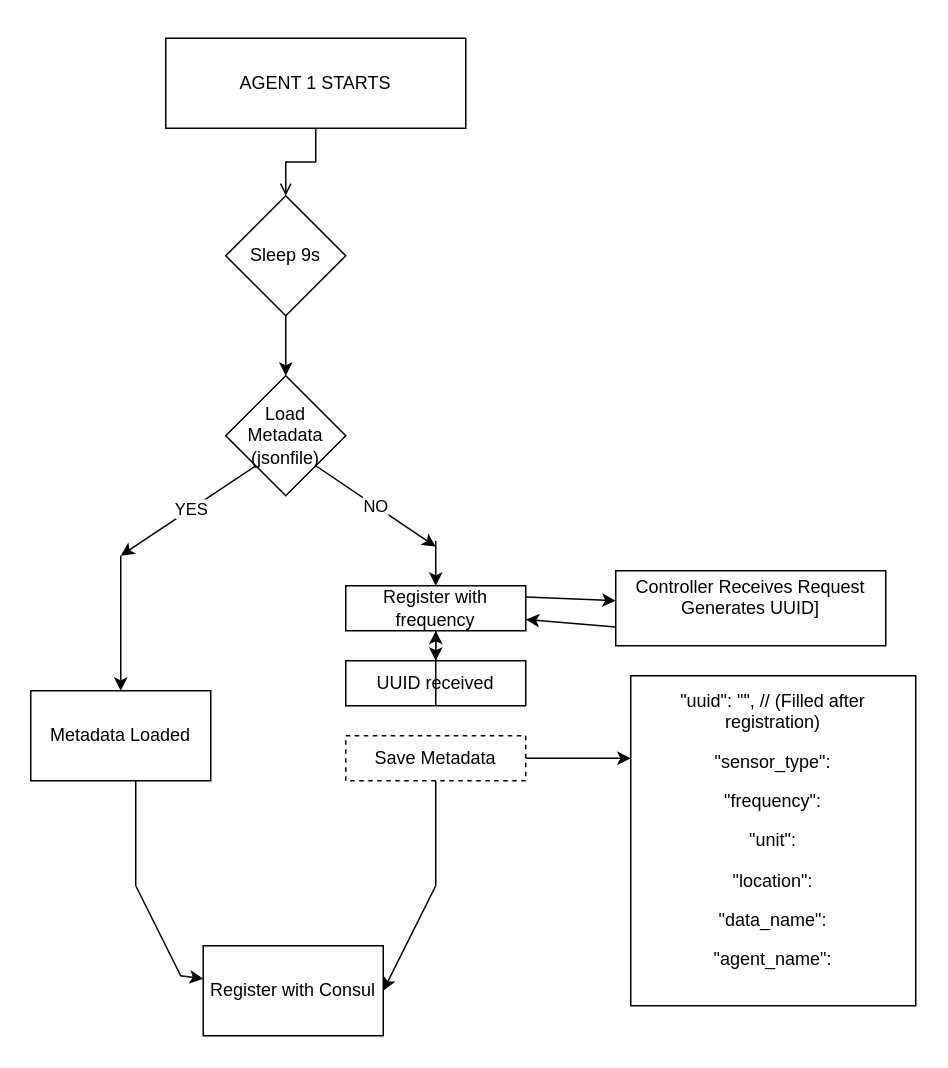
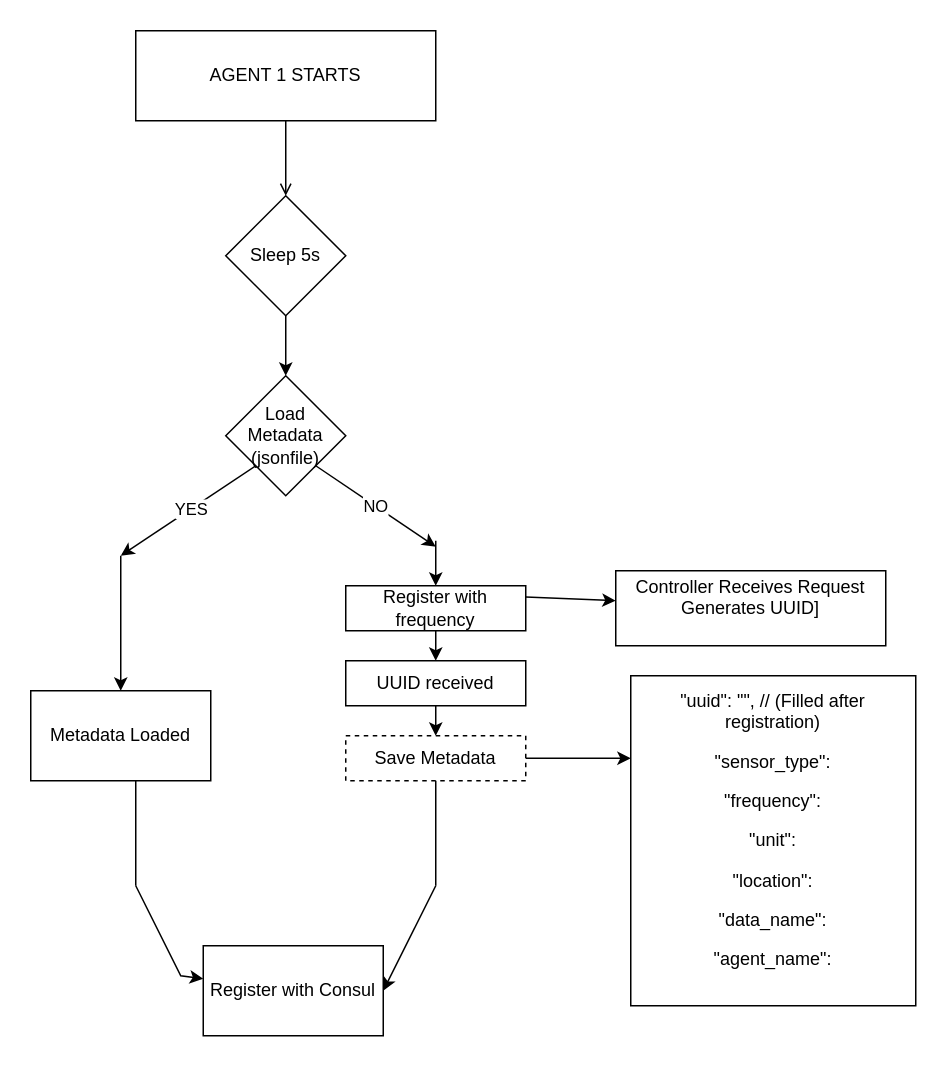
(316, 83) -> (286, 76)
(286, 256) -> (286, 256)
(576, 624) -> none
(436, 684) -> (436, 716)
